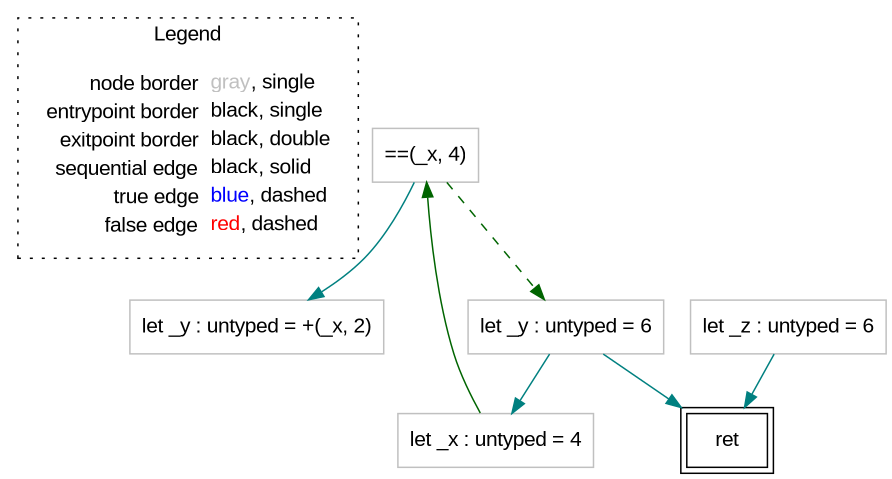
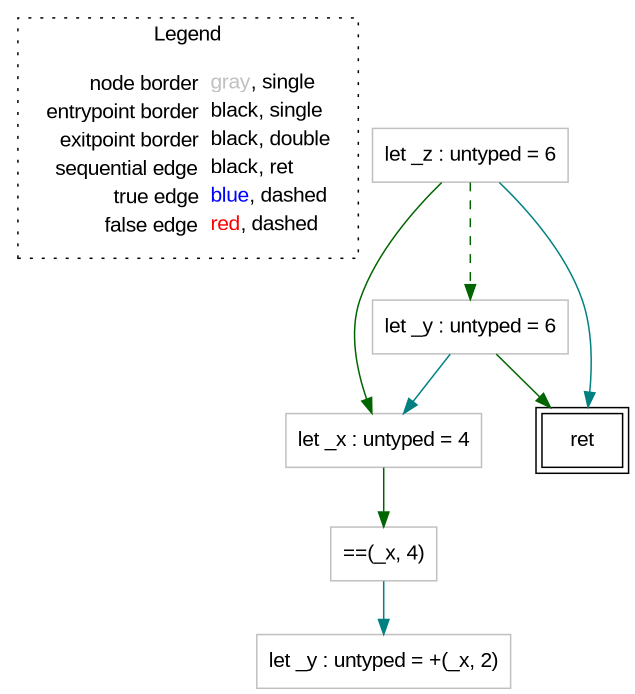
(285, 167) -> (276, 167)
(491, 235) -> (470, 233)
none -> (368, 280)
(636, 377) -> (518, 375)
